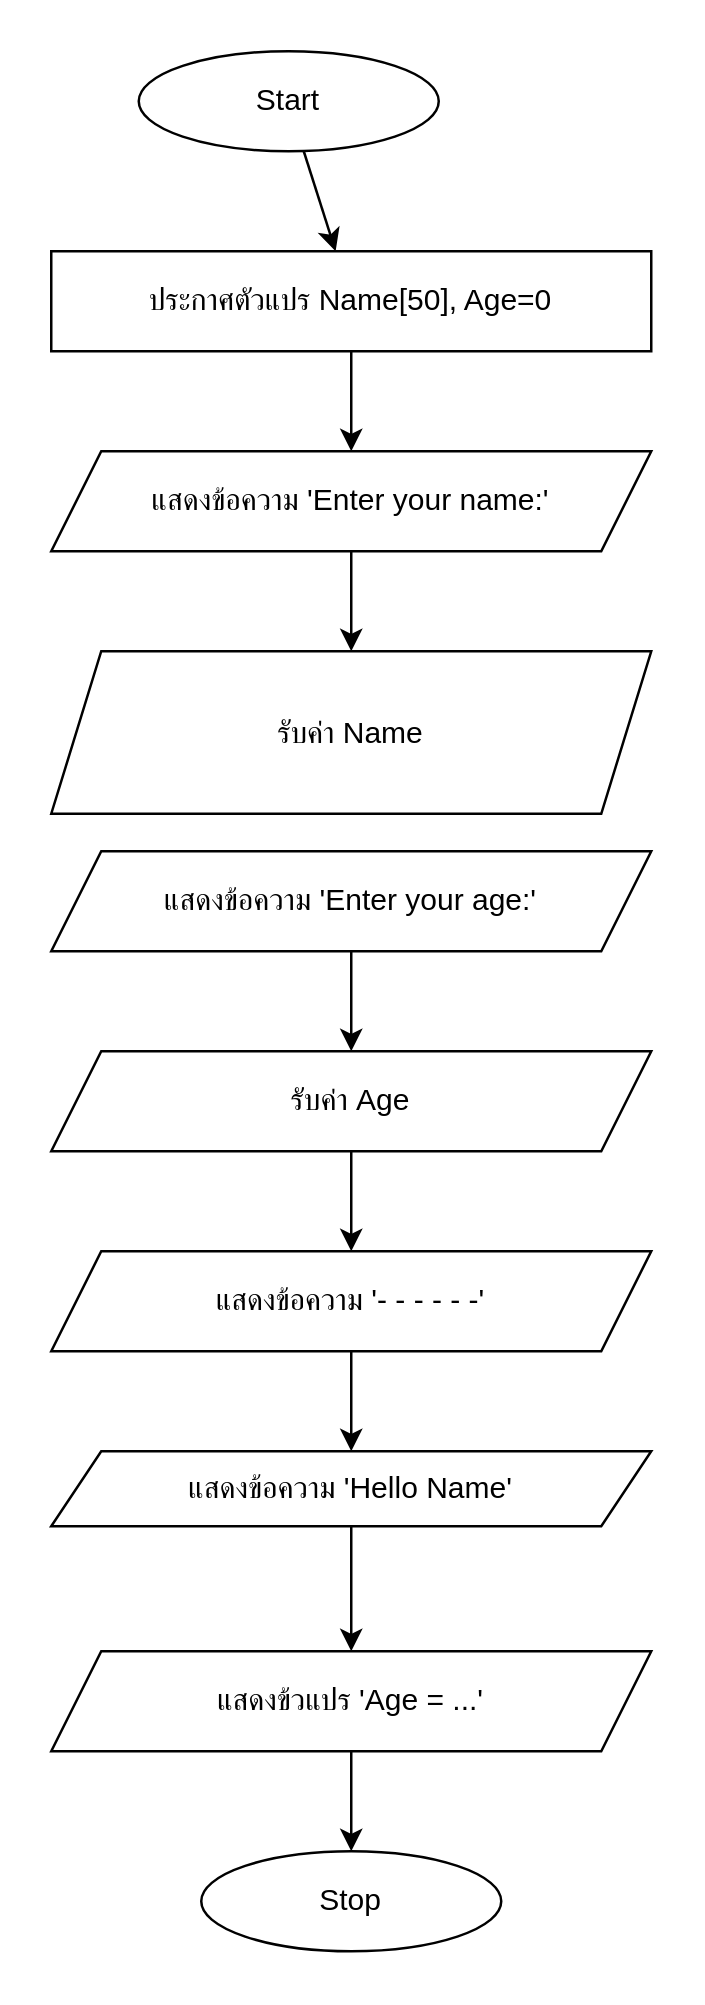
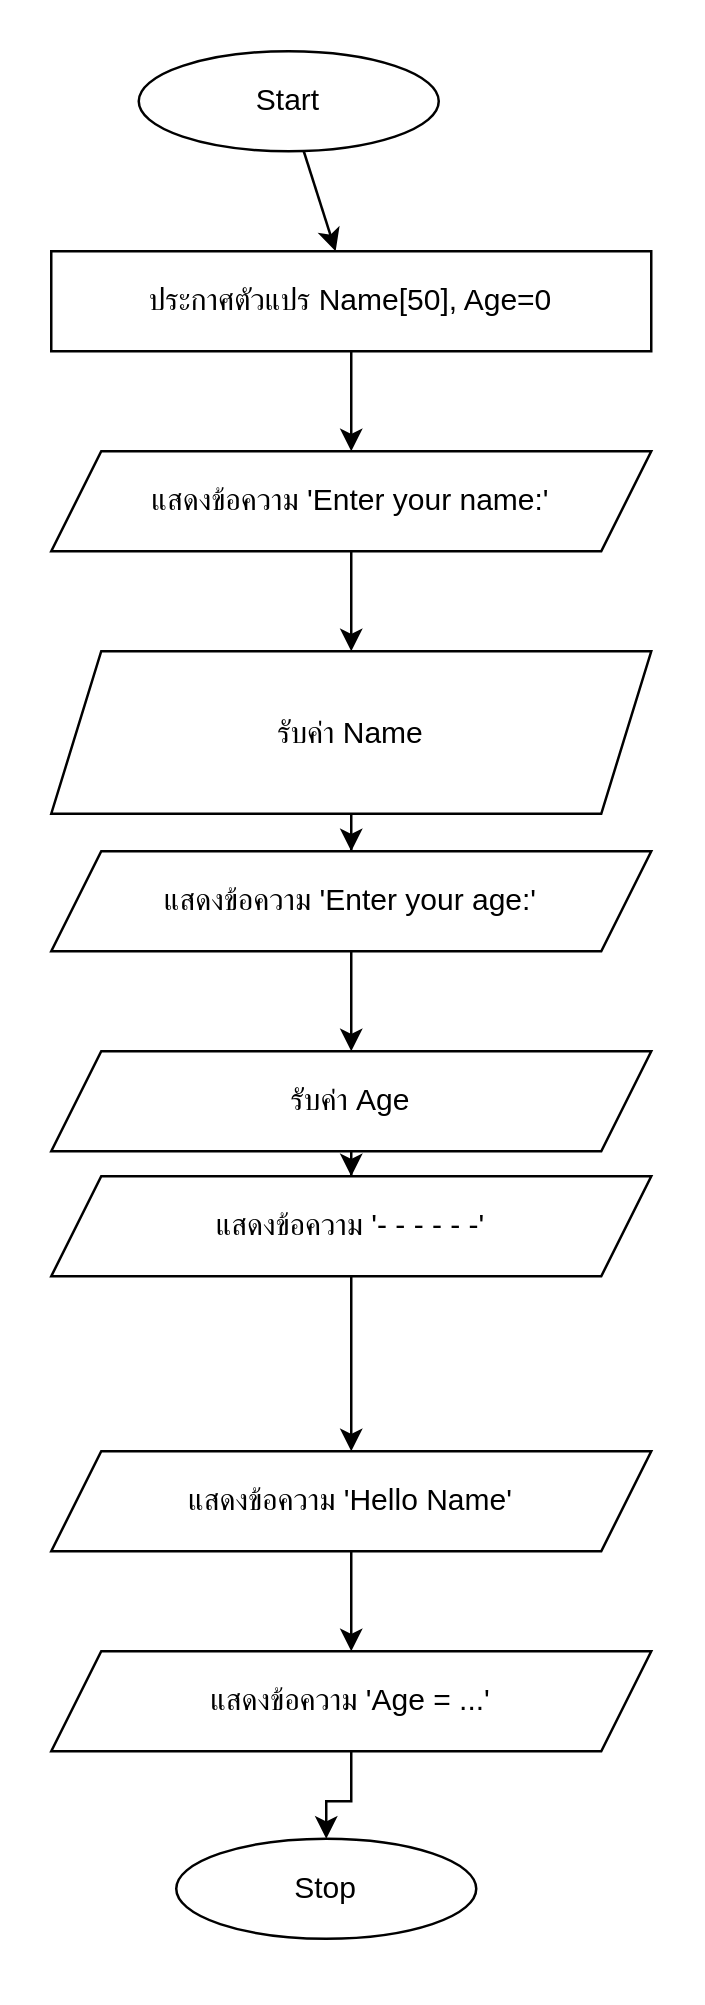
none -> (351, 832)
(351, 1301) -> (351, 1226)
(351, 1489) -> (351, 1501)
(351, 1701) -> (351, 1701)
(351, 1901) -> (326, 1889)
